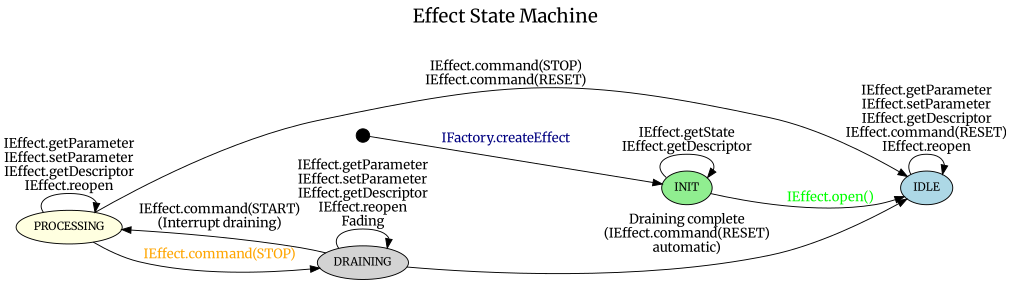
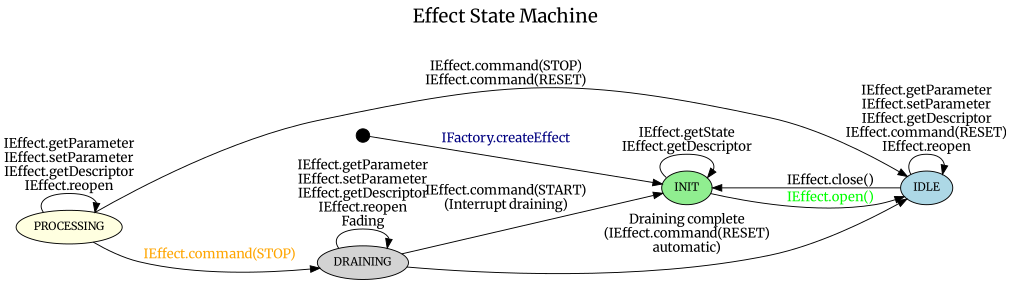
none -> (811, 188)
(229, 238) -> (528, 225)
